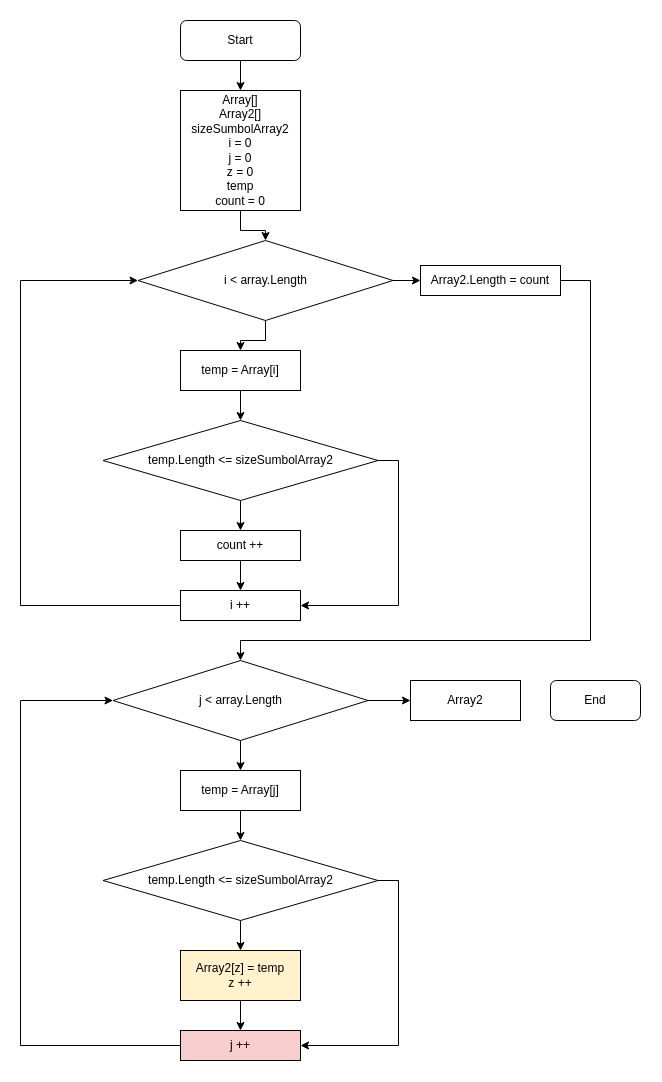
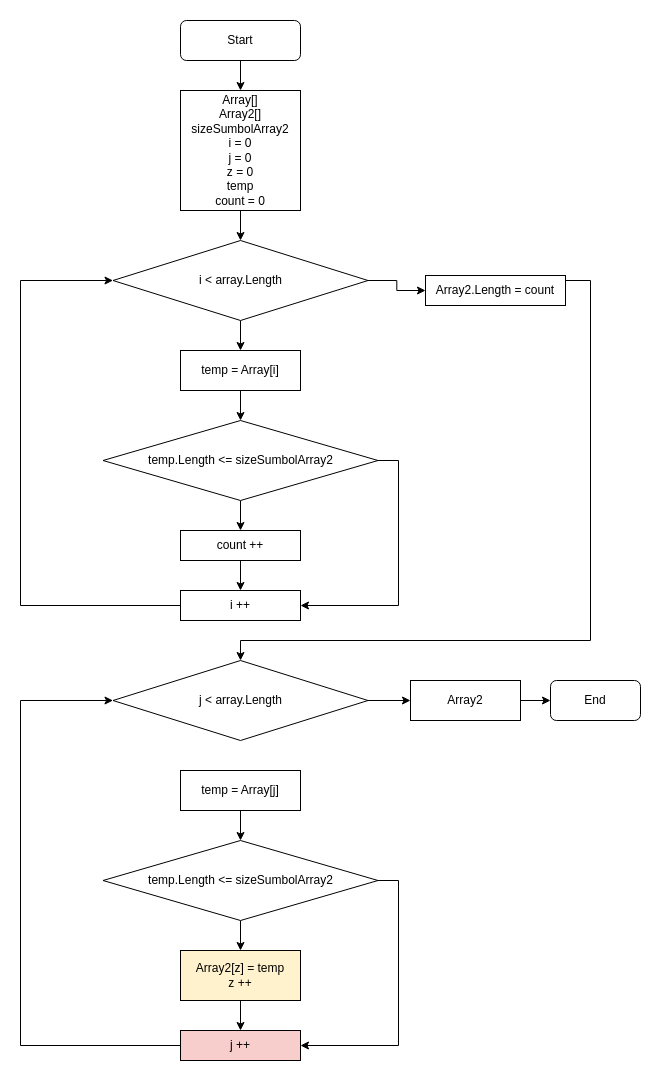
(266, 281) -> (241, 281)
(491, 281) -> (496, 291)
none -> (540, 701)
(241, 760) -> none
